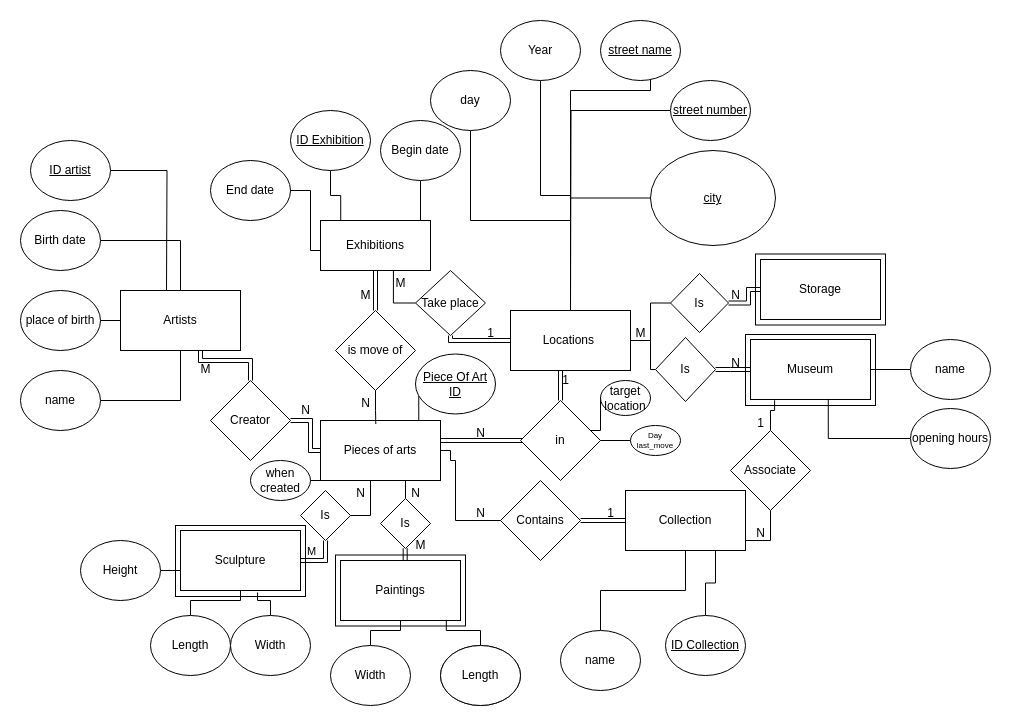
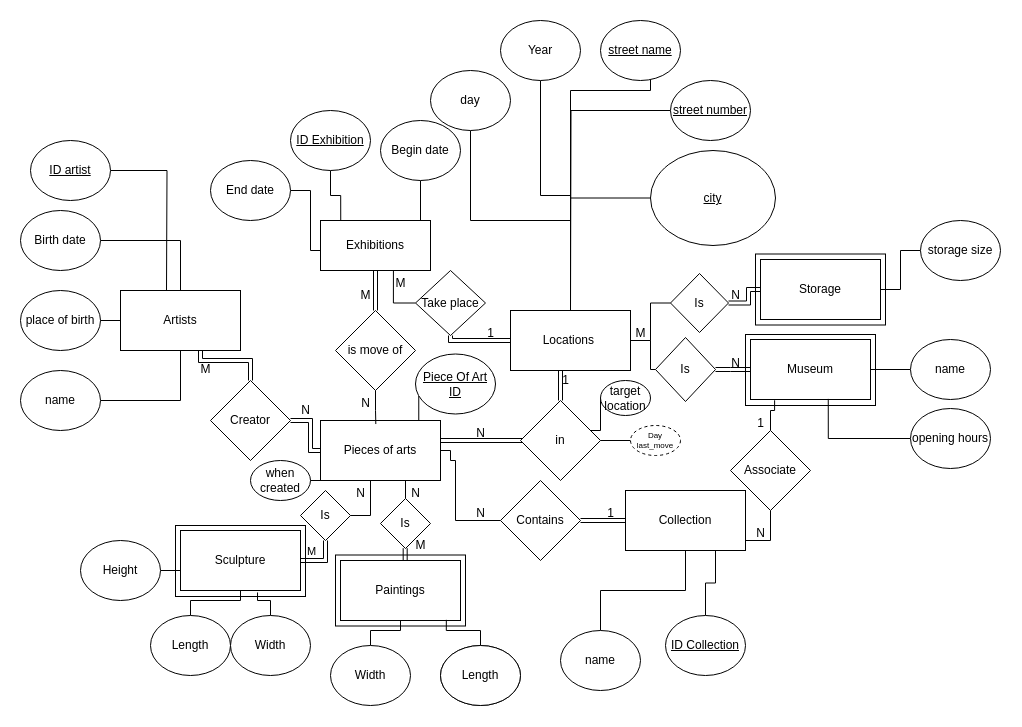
none -> (961, 251)
none -> (901, 270)
(656, 441) -> (656, 441)
